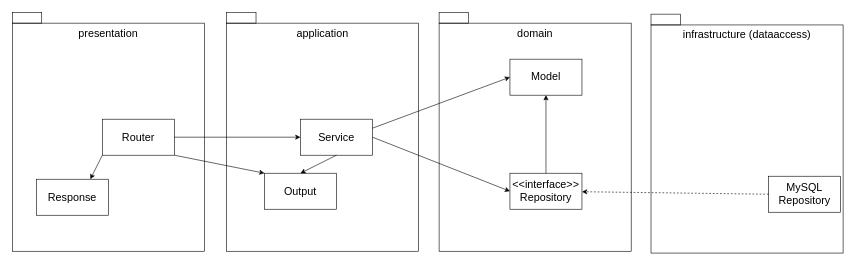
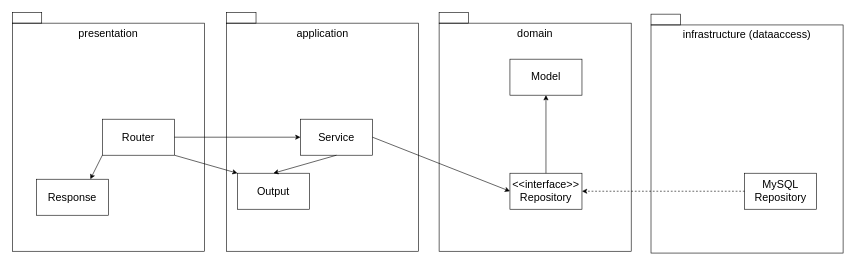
(439, 103) -> none
(300, 191) -> (273, 191)
(804, 194) -> (780, 191)
